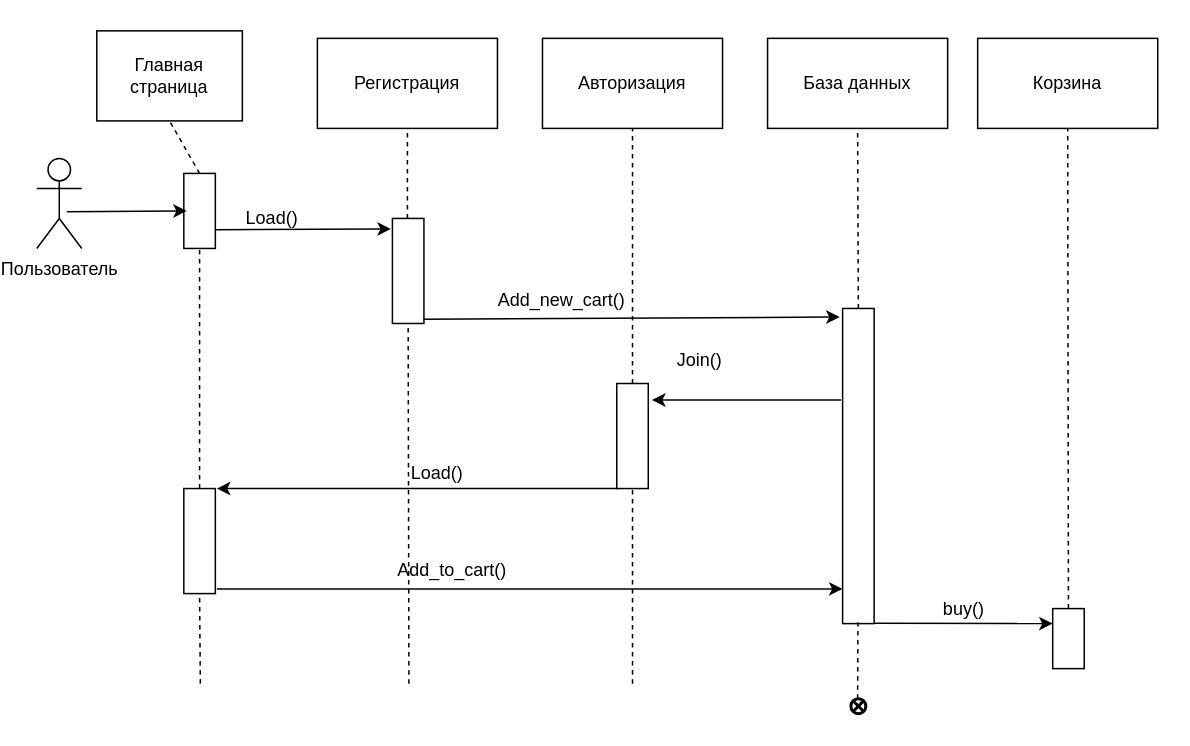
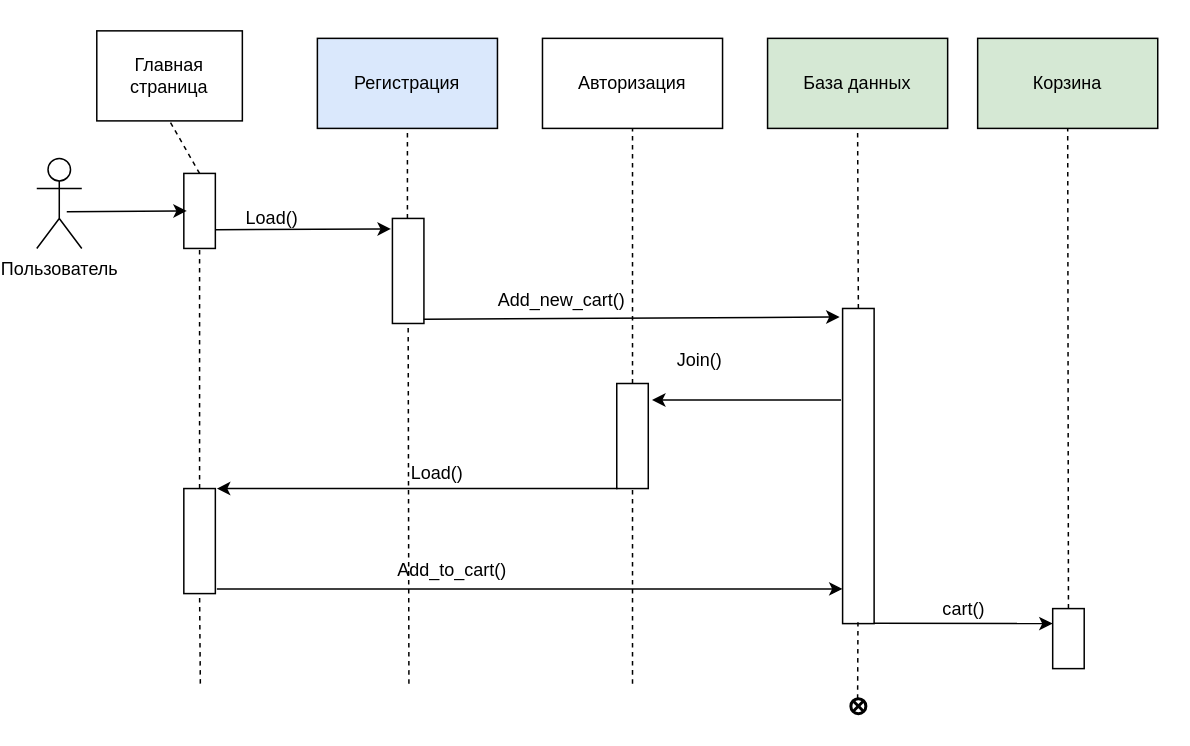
(407, 83) -> (407, 83)
(857, 83) -> (857, 83)
(1067, 83) -> (1067, 83)
(964, 598) -> (964, 598)
